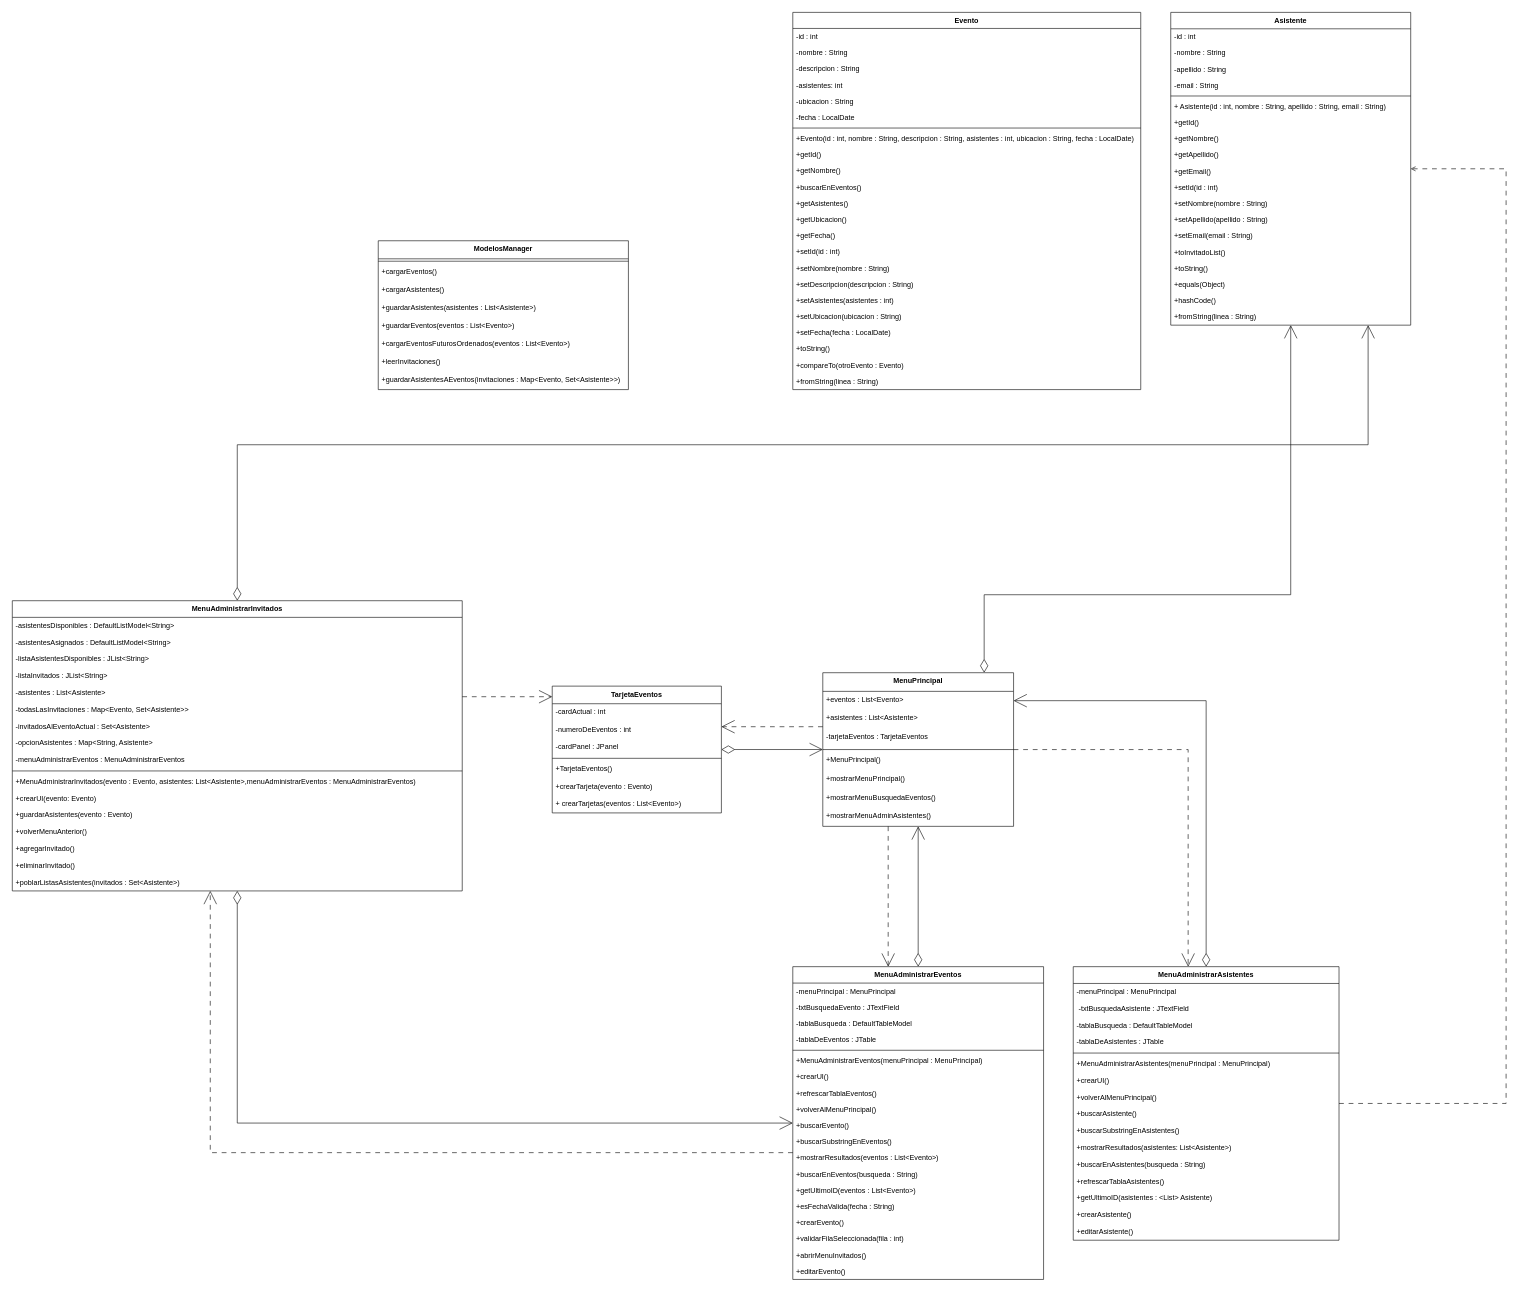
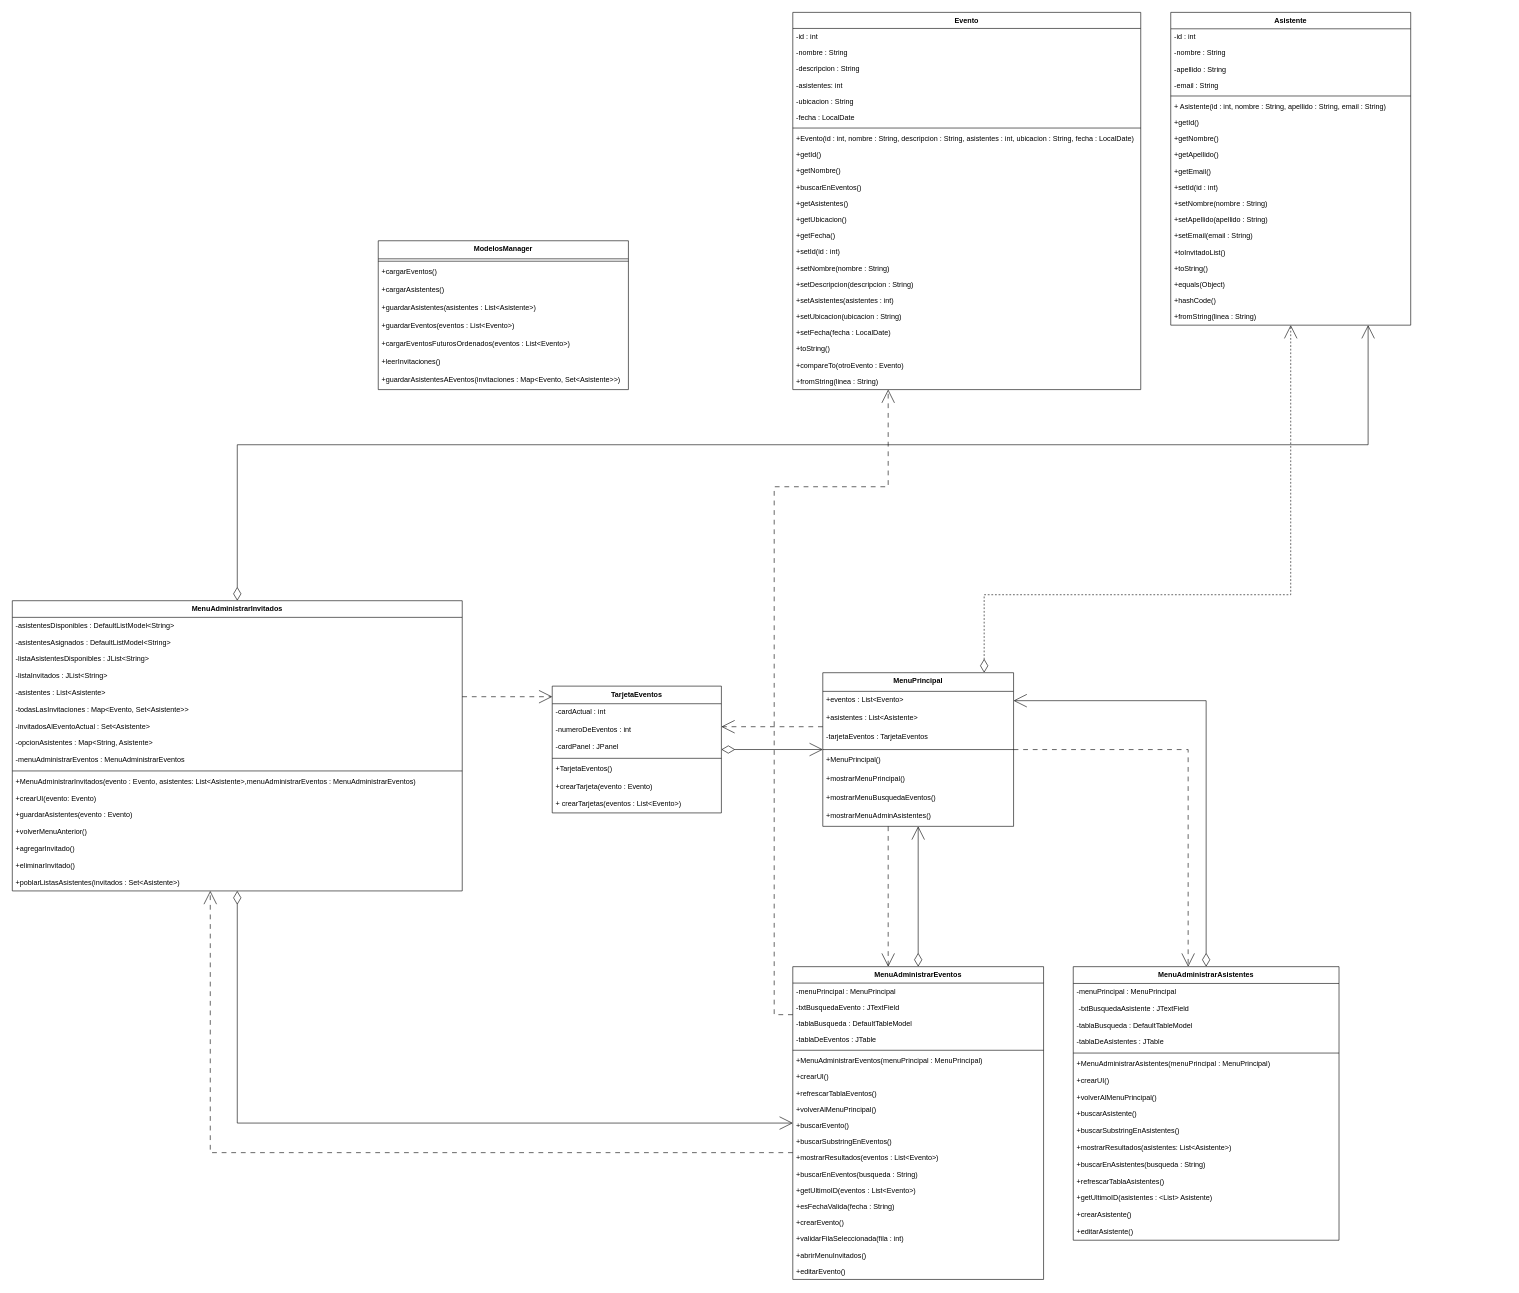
(1240, 595) -> (1240, 595)
none -> (774, 654)
(1506, 672) -> none
